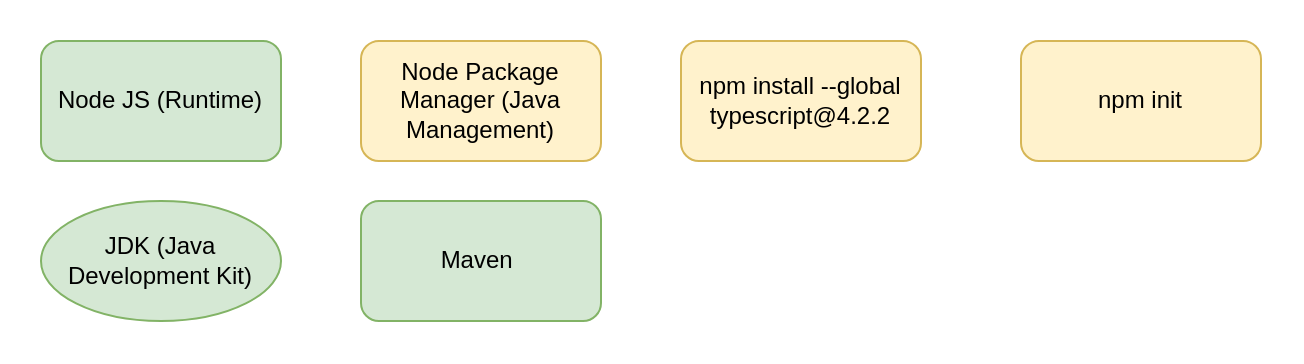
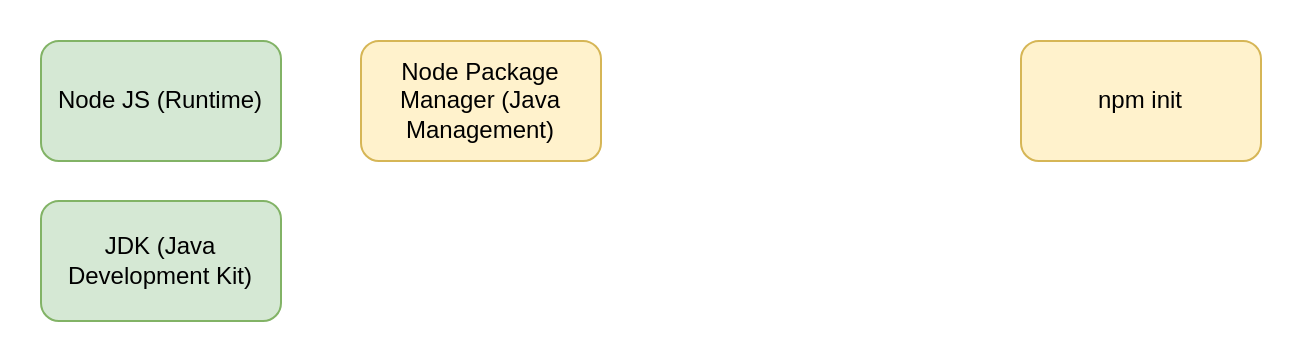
(801, 101) -> none
(161, 261) -> (161, 261)
(481, 261) -> none
